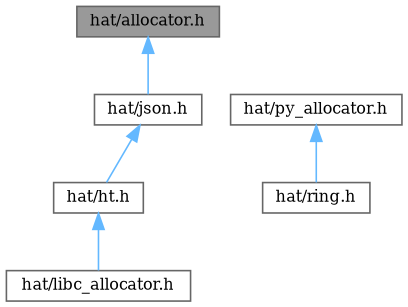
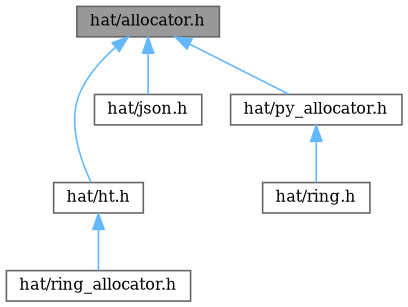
none -> (239, 69)
(119, 161) -> (76, 109)
(98, 286) -> (98, 286)
